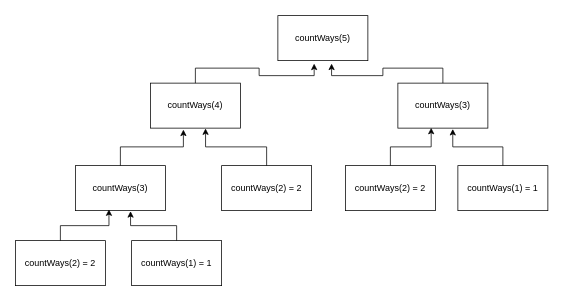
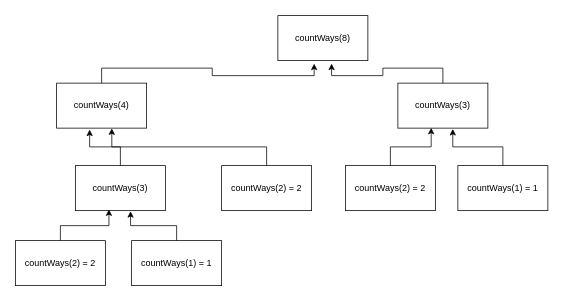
(323, 38) -> (323, 38)
(195, 105) -> (102, 105)
